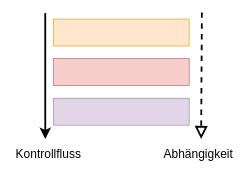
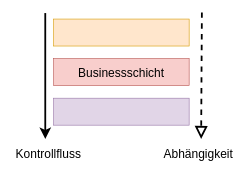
none -> (122, 72)
